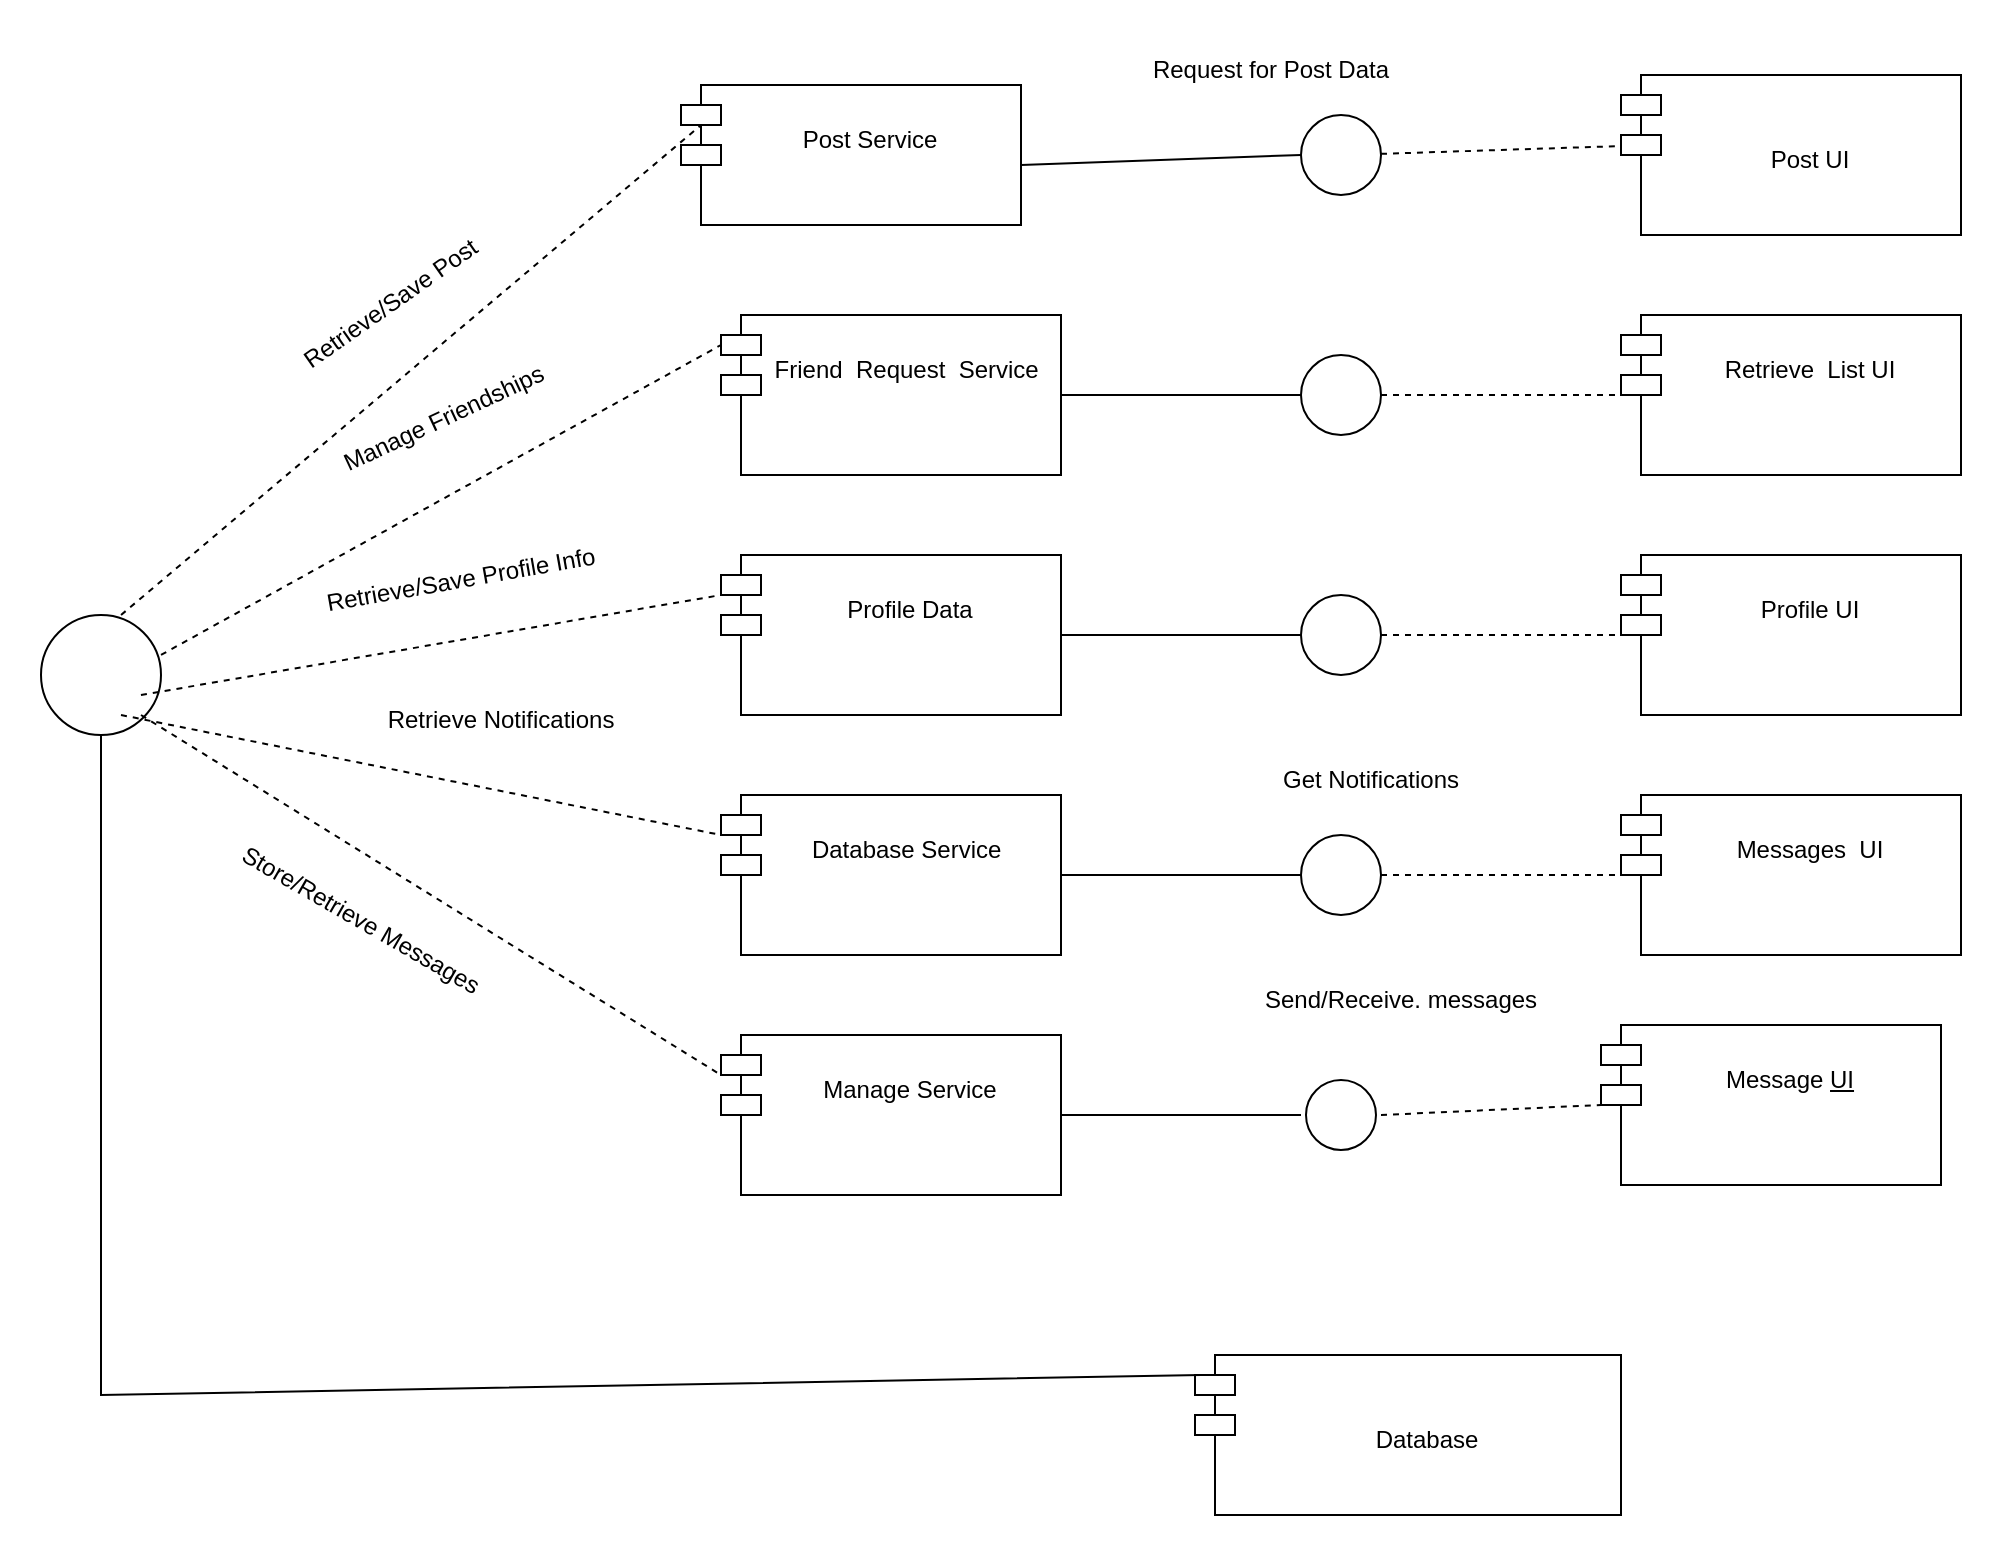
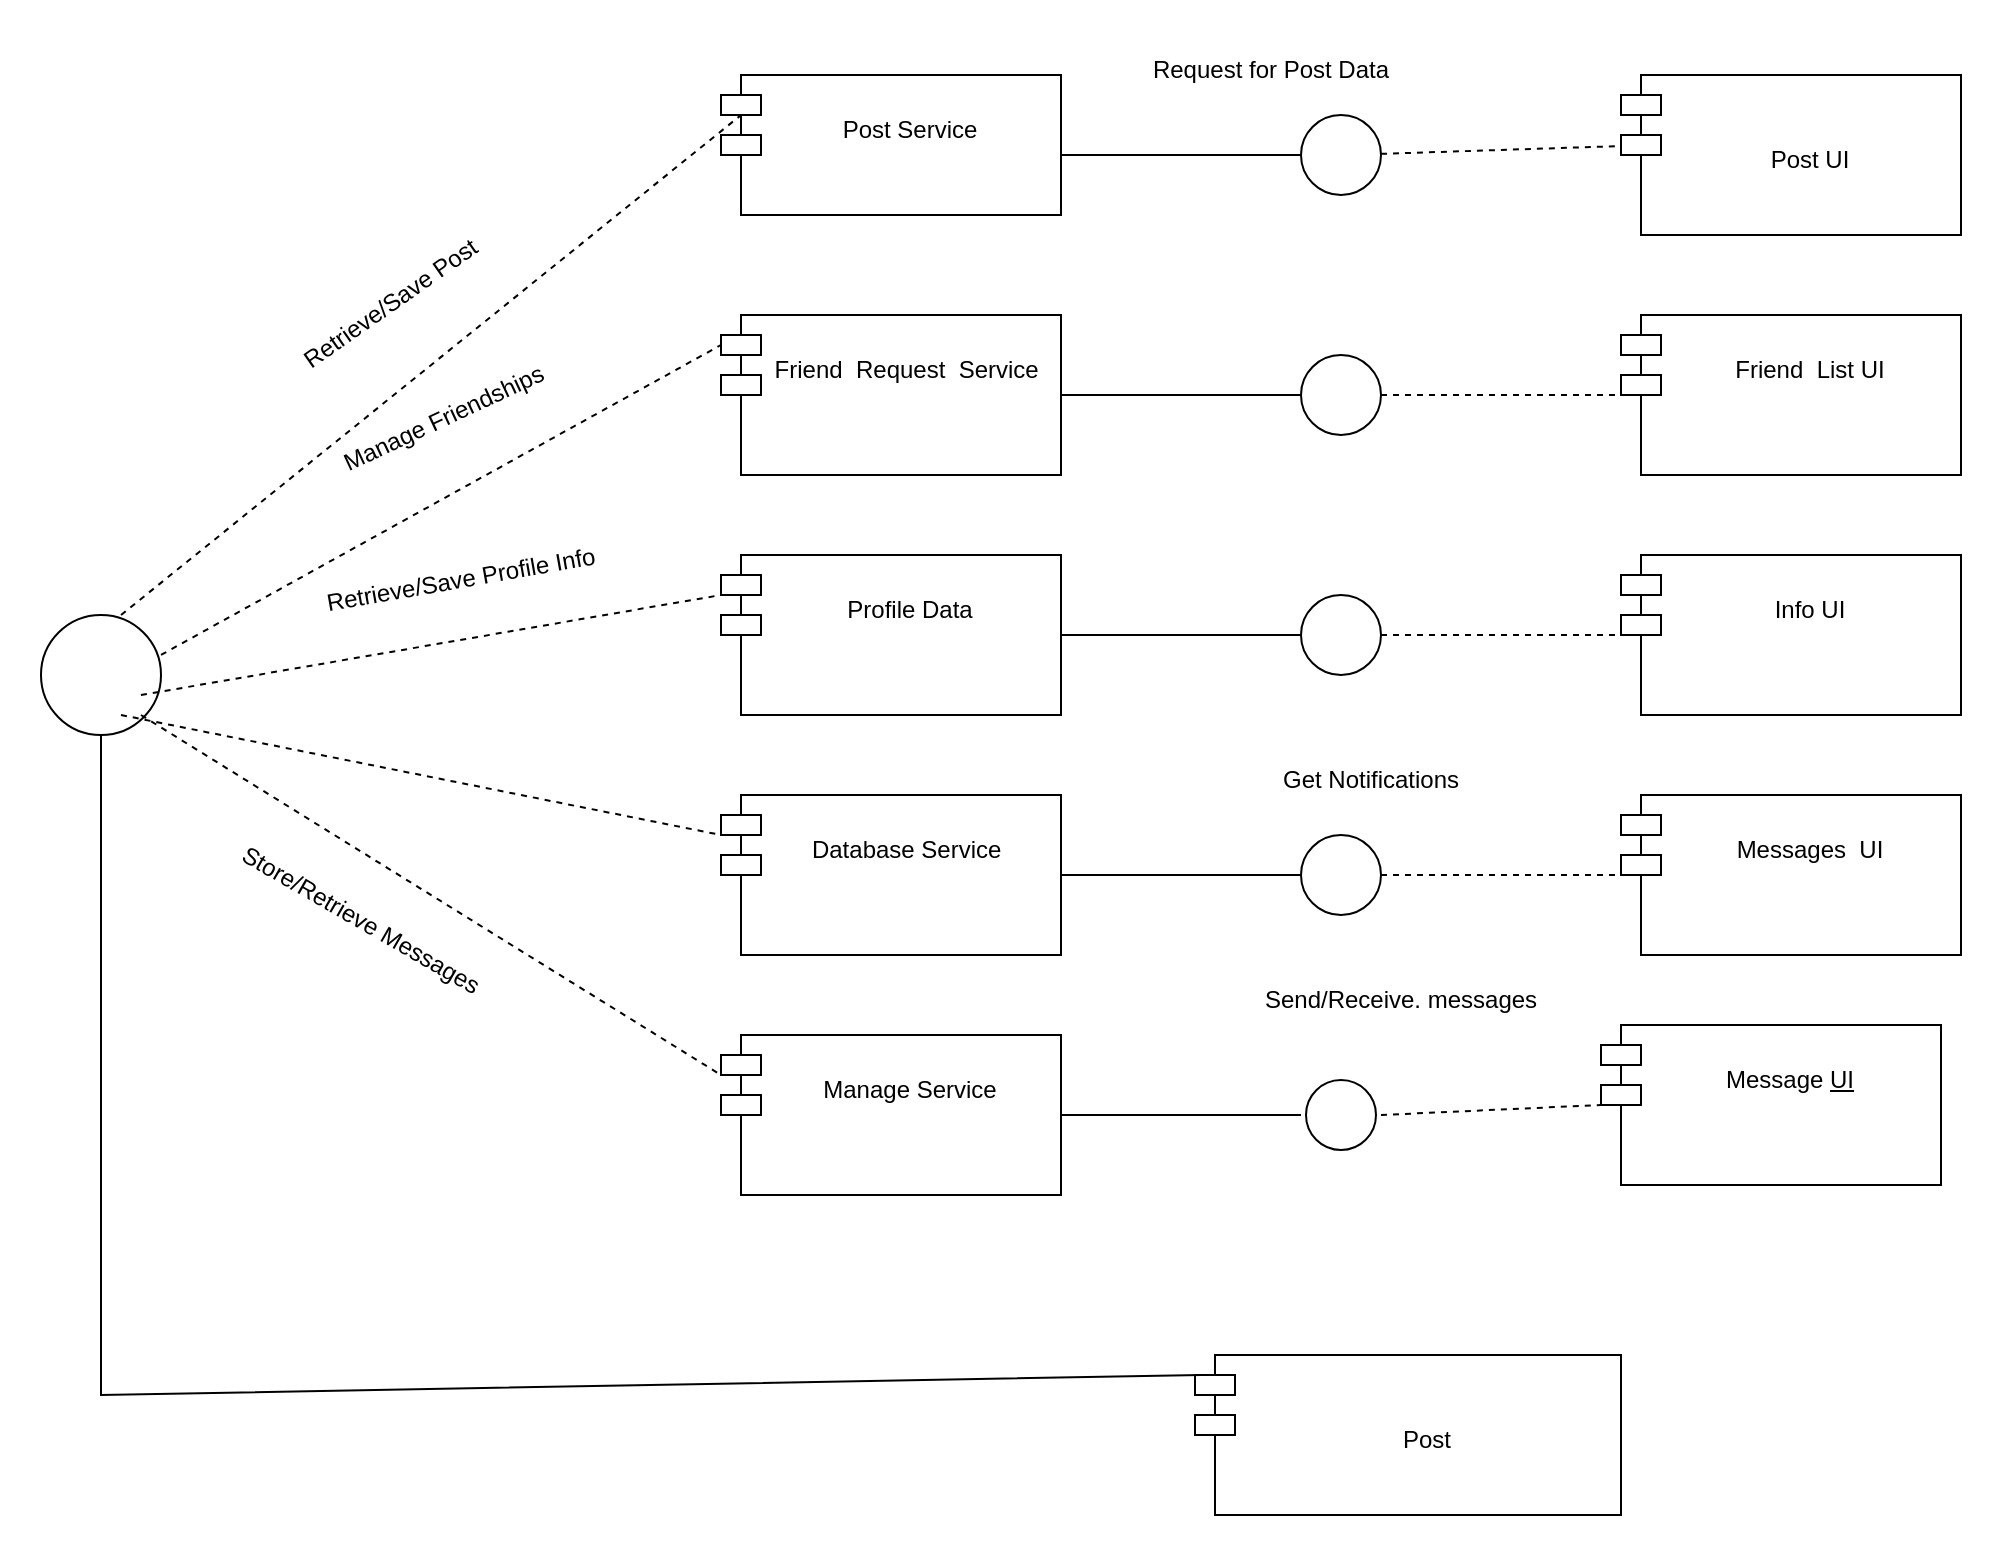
(851, 155) -> (891, 145)
(1811, 343) -> (1811, 343)
(1811, 583) -> (1811, 583)
(501, 721) -> none
(1428, 1383) -> (1428, 1383)
